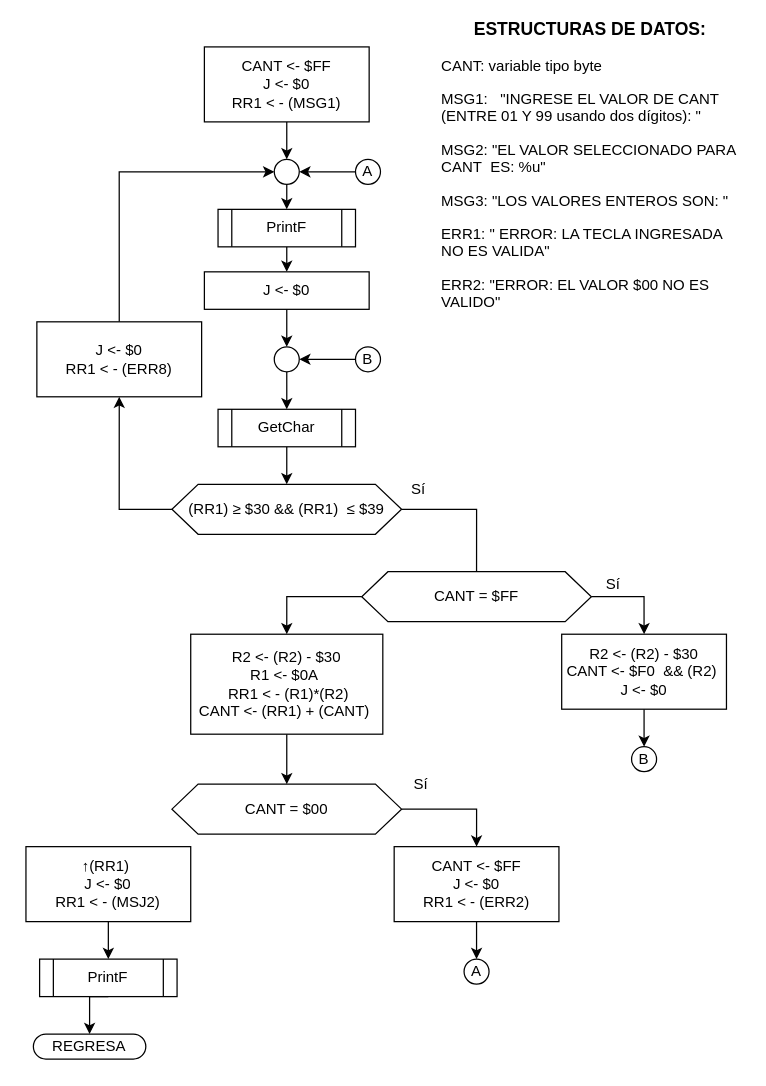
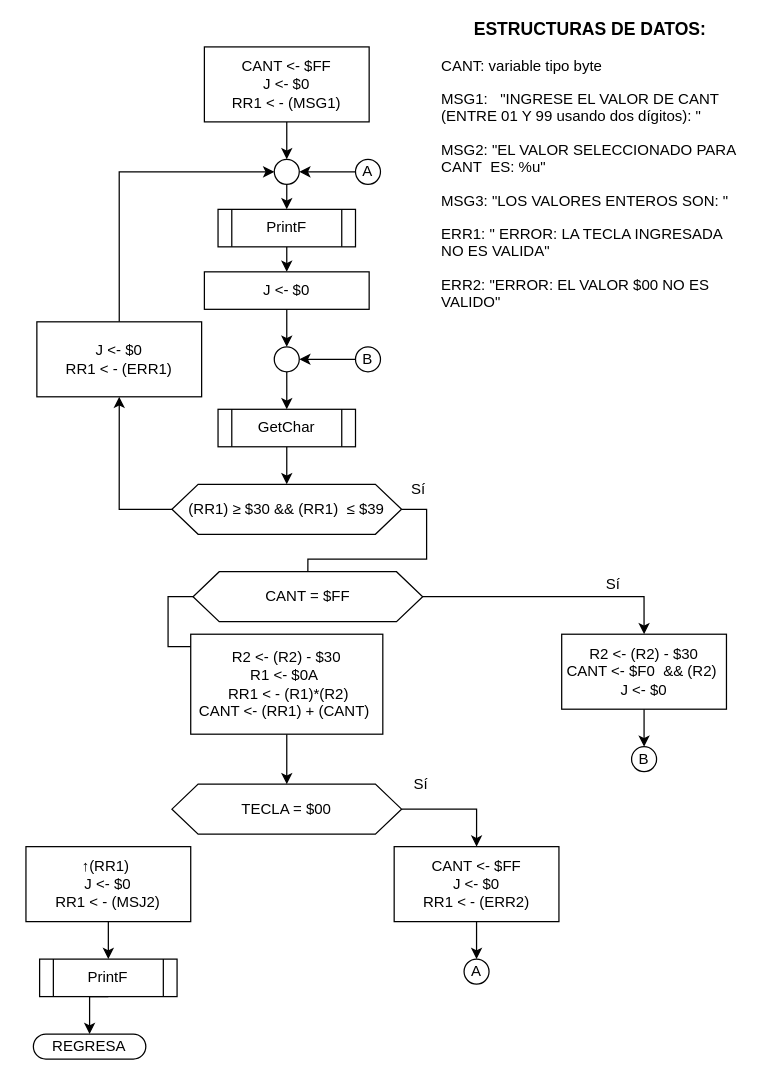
(119, 359) -> (119, 359)
(477, 597) -> (308, 597)
(287, 809) -> (287, 809)
